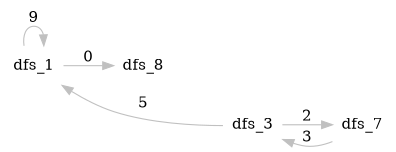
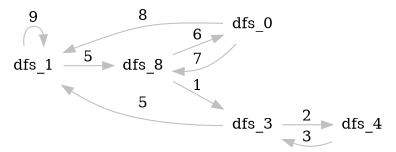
none -> (253, 24)
(89, 57) -> (89, 57)
none -> (193, 92)
(362, 125) -> (362, 125)
